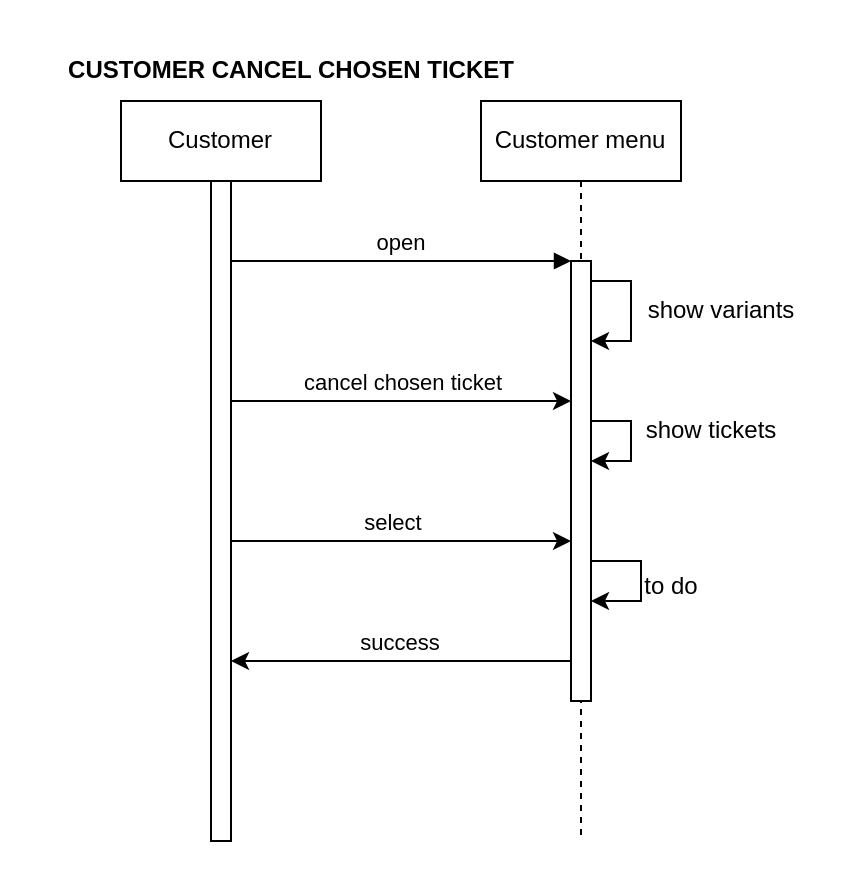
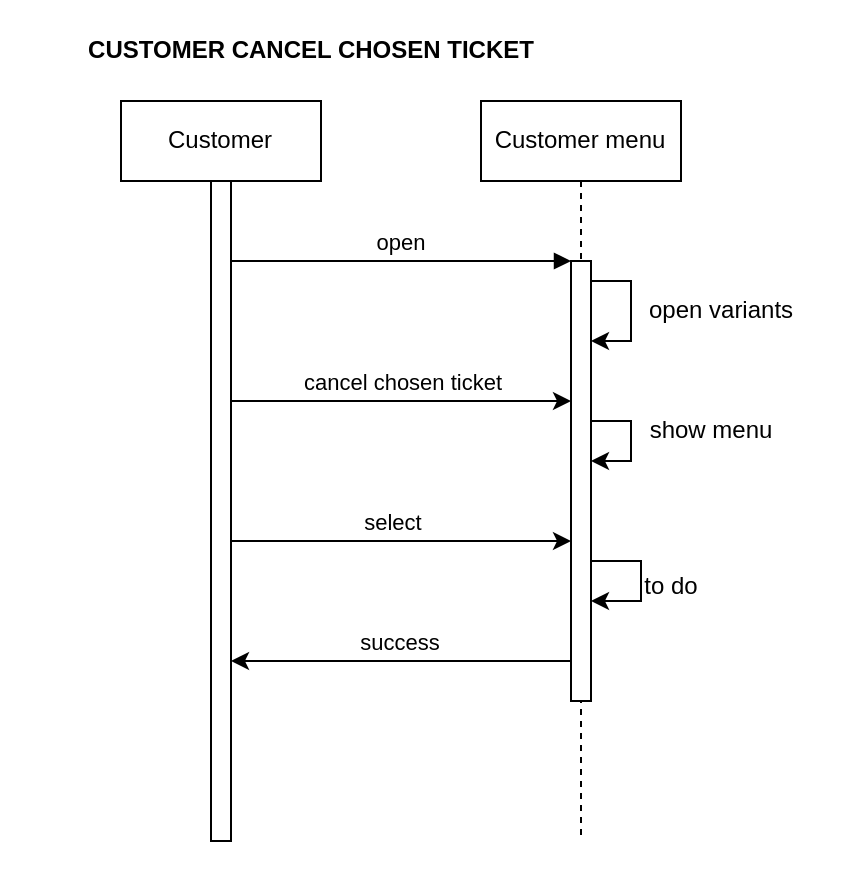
(291, 71) -> (311, 51)
(722, 311) -> (722, 311)
(712, 431) -> (712, 431)
